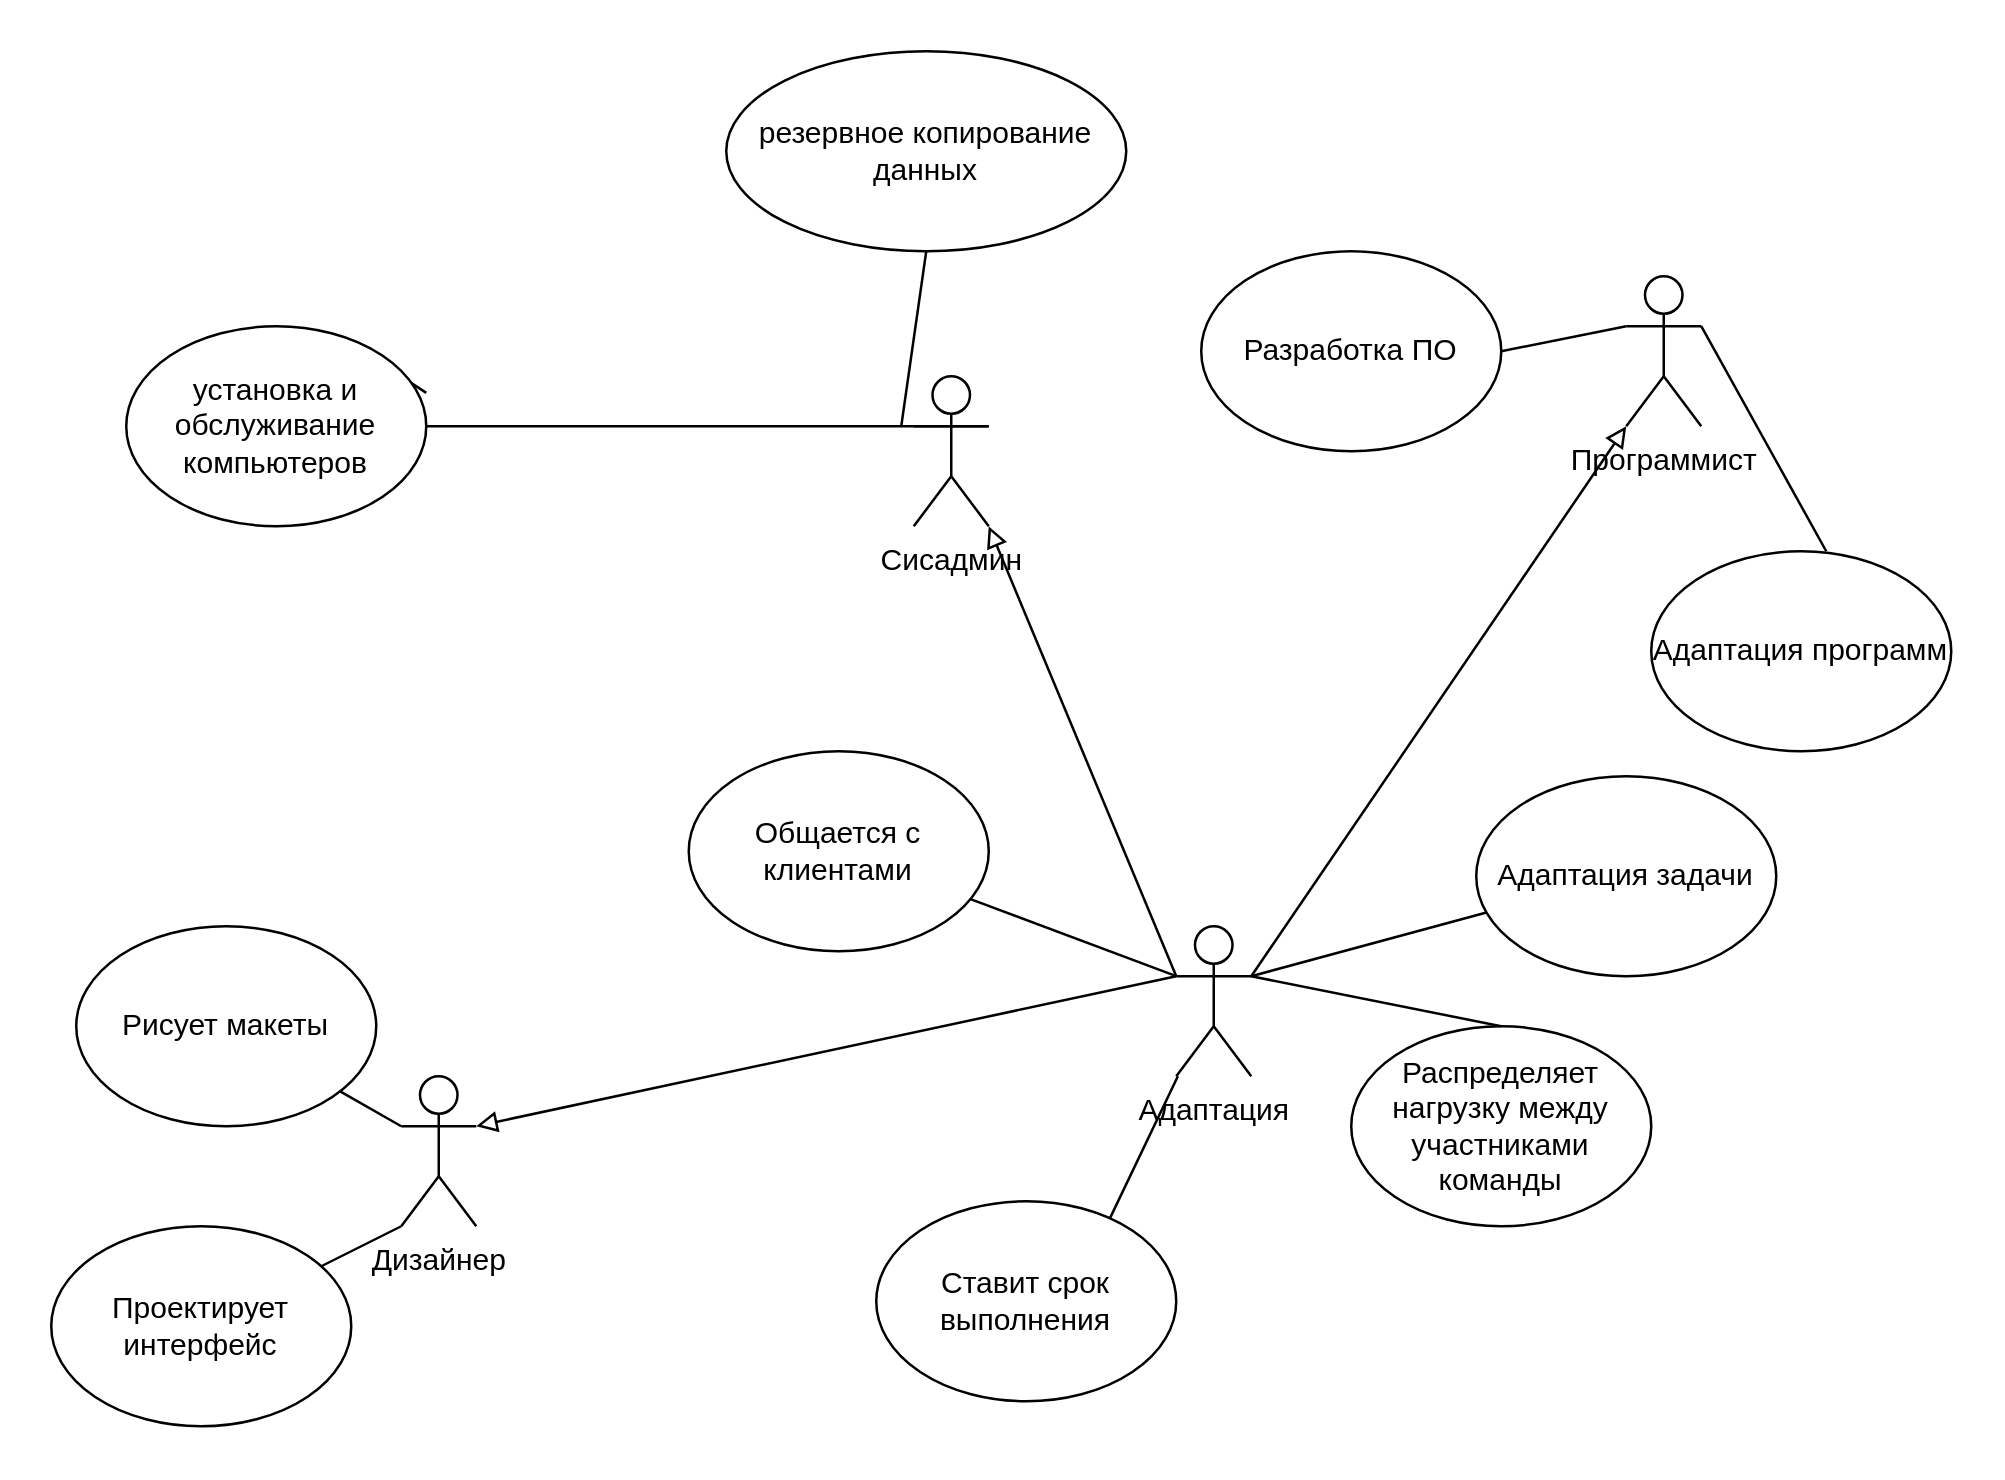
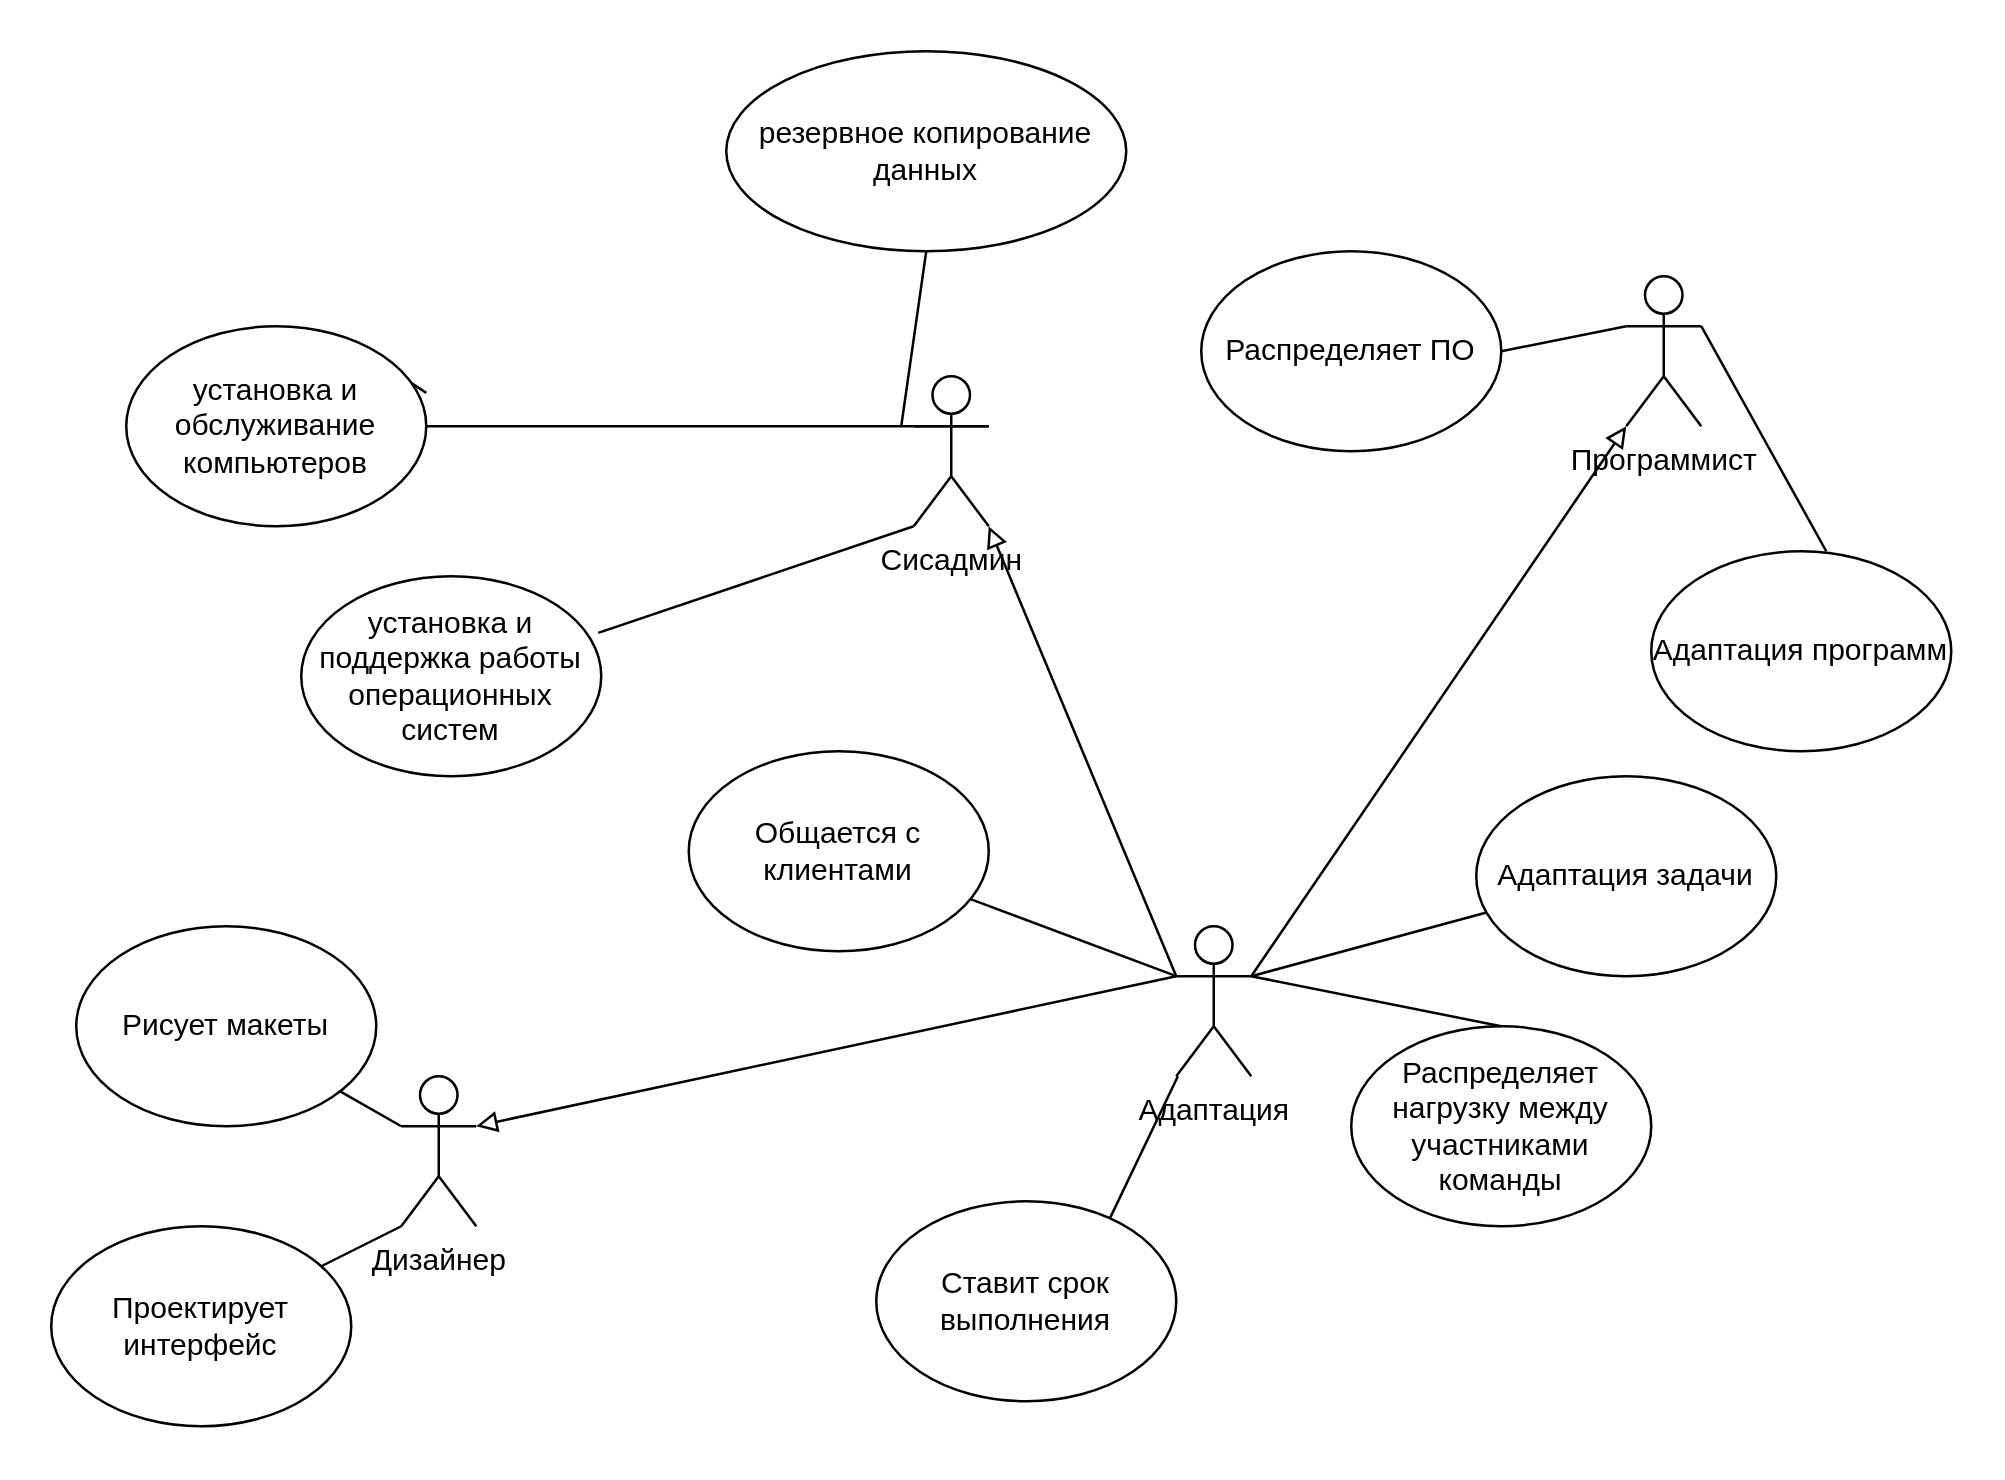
(1351, 351) -> (1351, 351)
none -> (756, 580)
none -> (451, 676)
